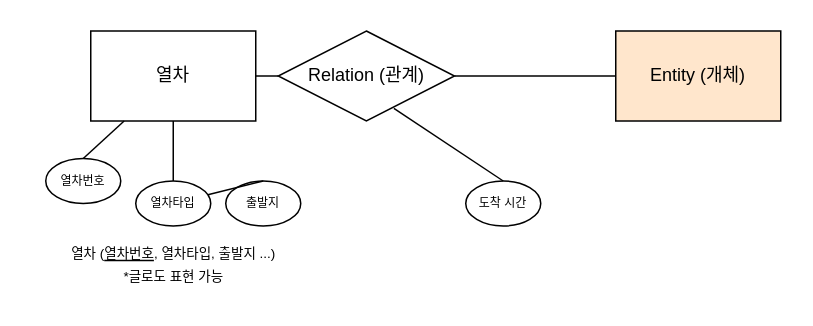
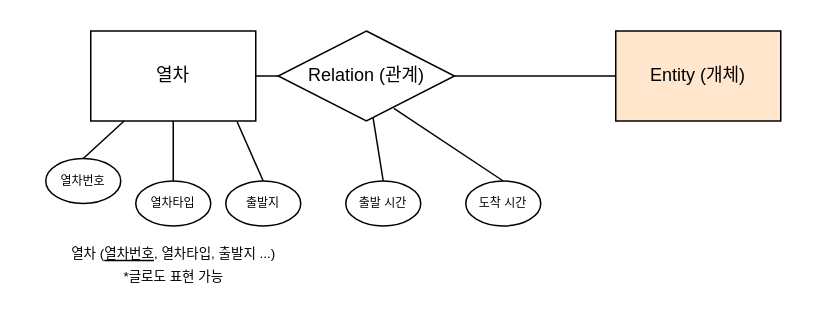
none -> (378, 149)
(236, 188) -> (250, 151)
none -> (383, 203)
